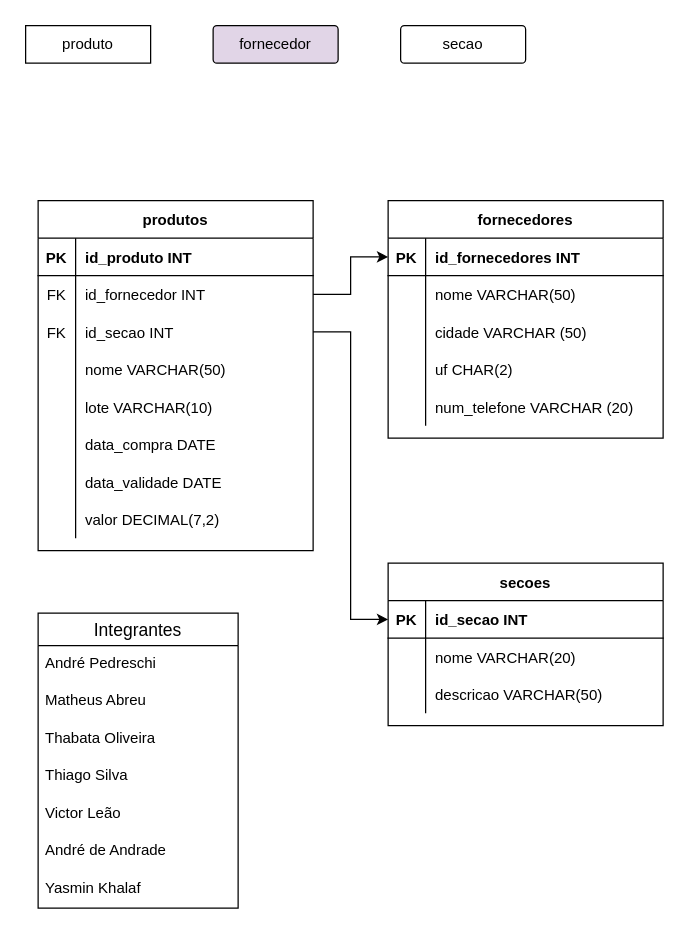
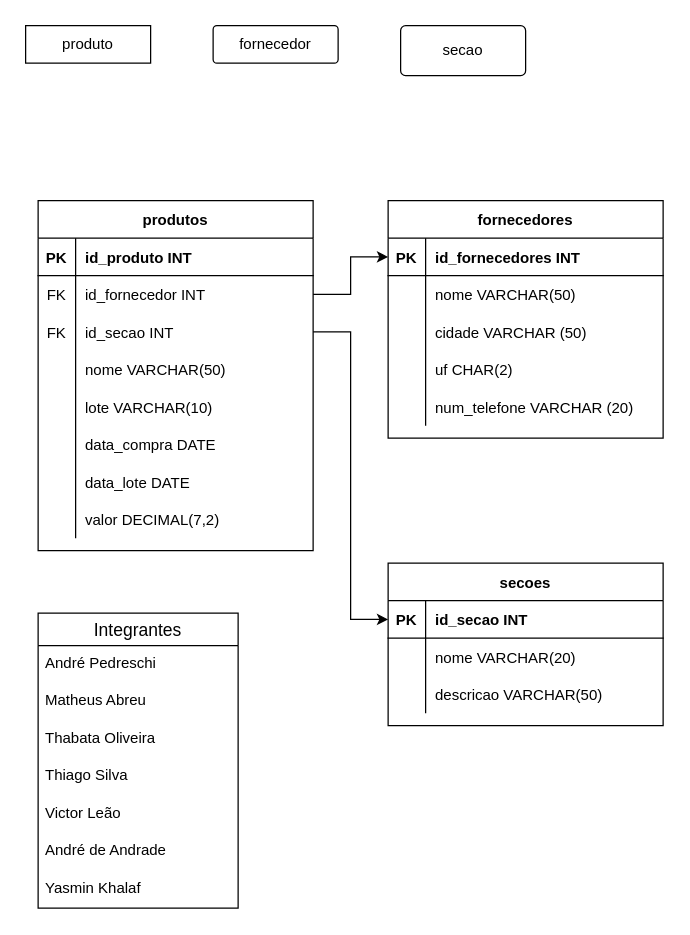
(276, 44) -> (276, 44)
(463, 44) -> (463, 51)
(155, 483) -> (140, 483)
